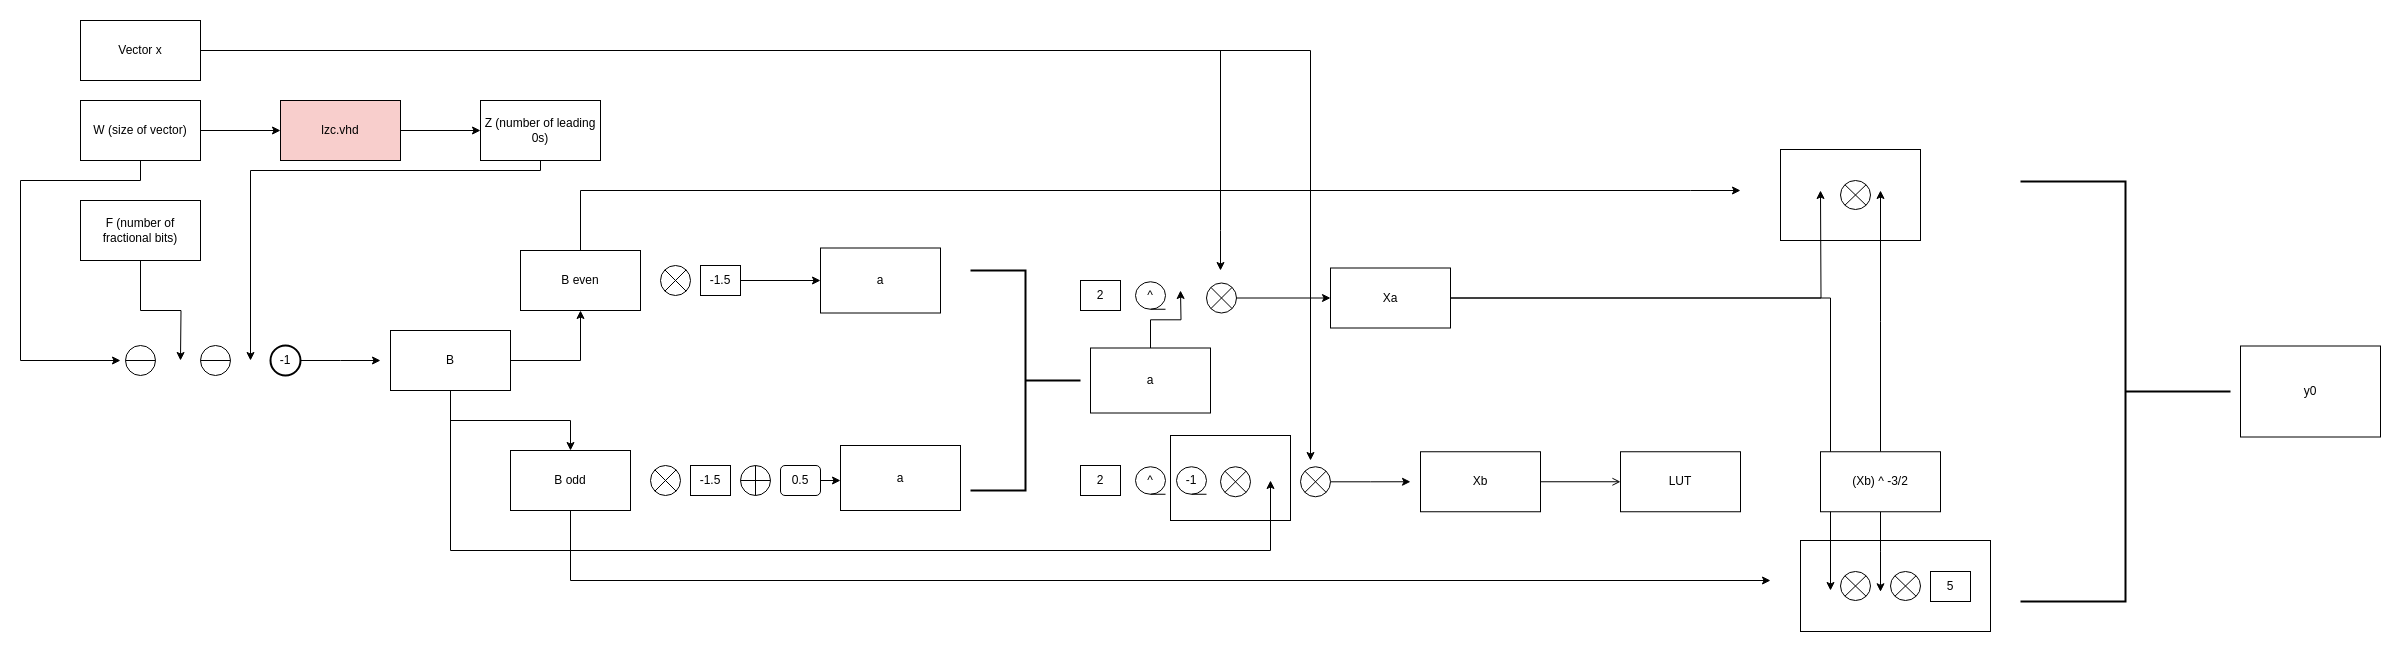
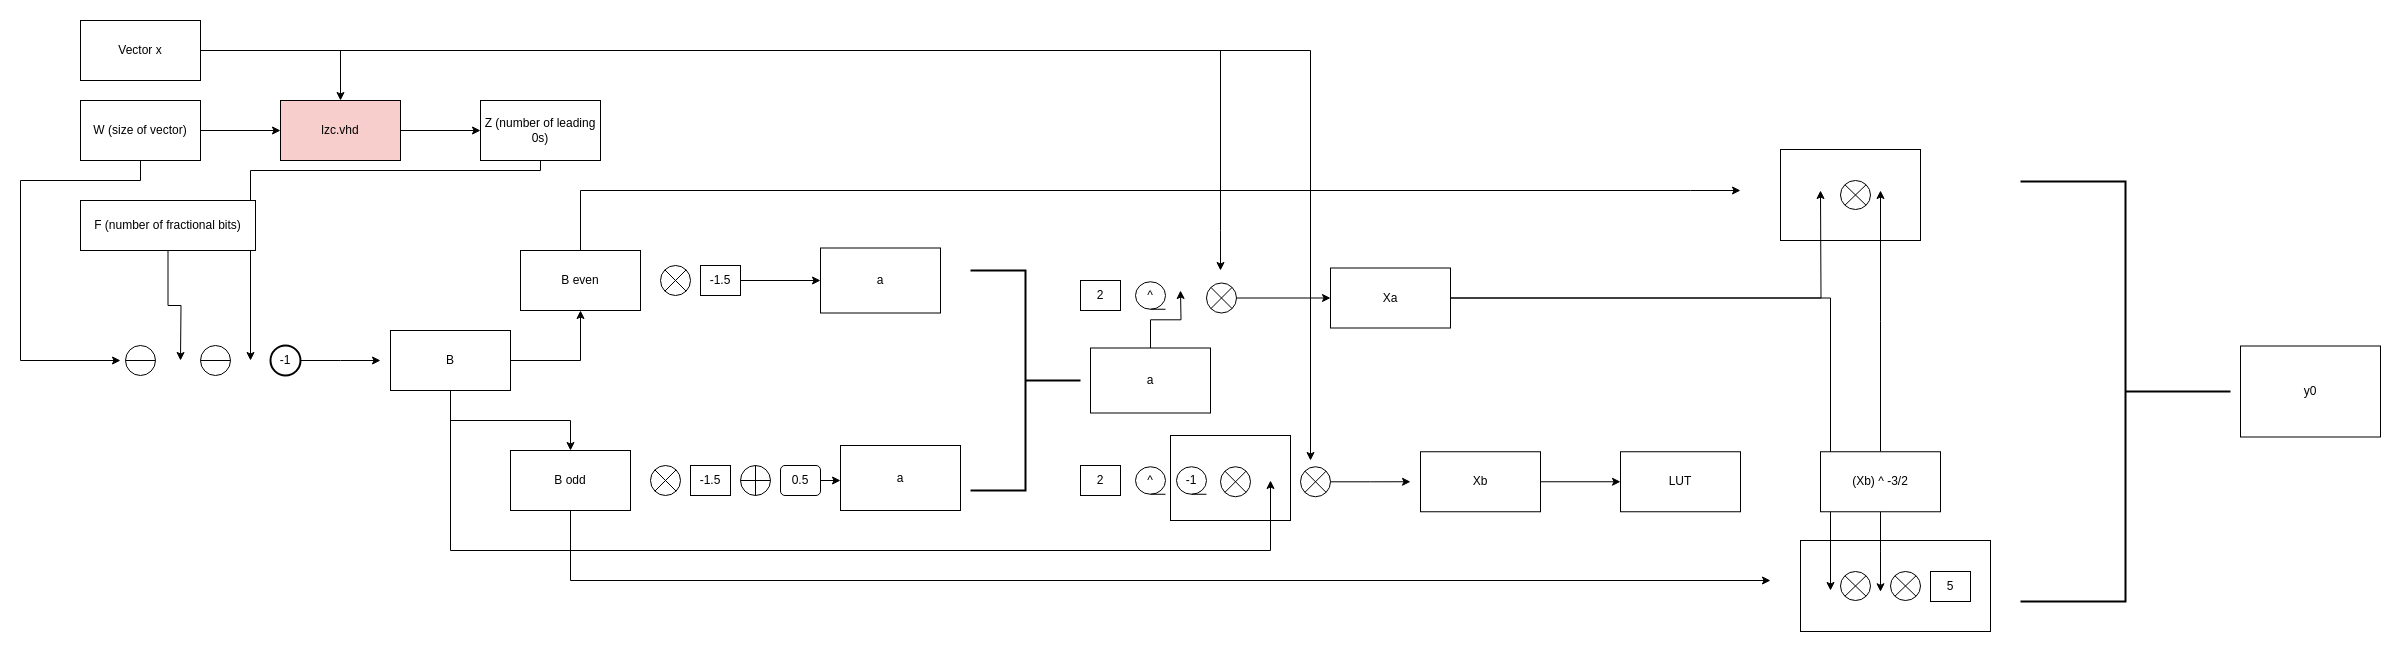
none -> (341, 73)
(141, 231) -> (168, 226)
(1614, 482) -> (1612, 482)
